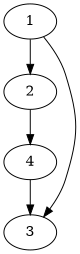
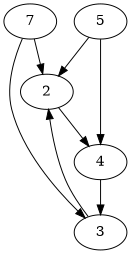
(30, 21) -> (30, 21)
none -> (101, 21)
none -> (62, 171)
